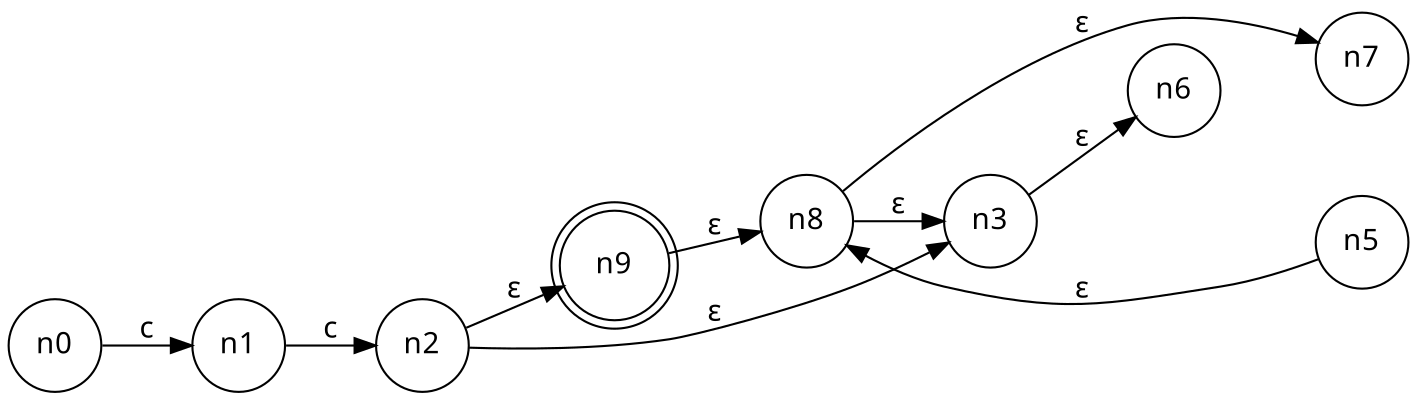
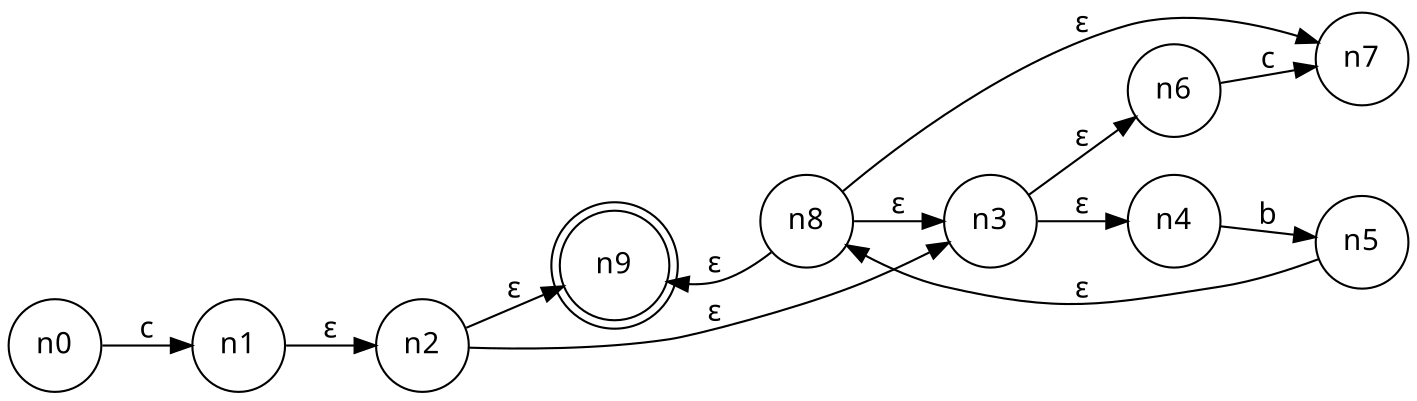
none -> (1258, 77)
none -> (1174, 221)
(704, 245) -> (733, 276)
(331, 330) -> (331, 330)
